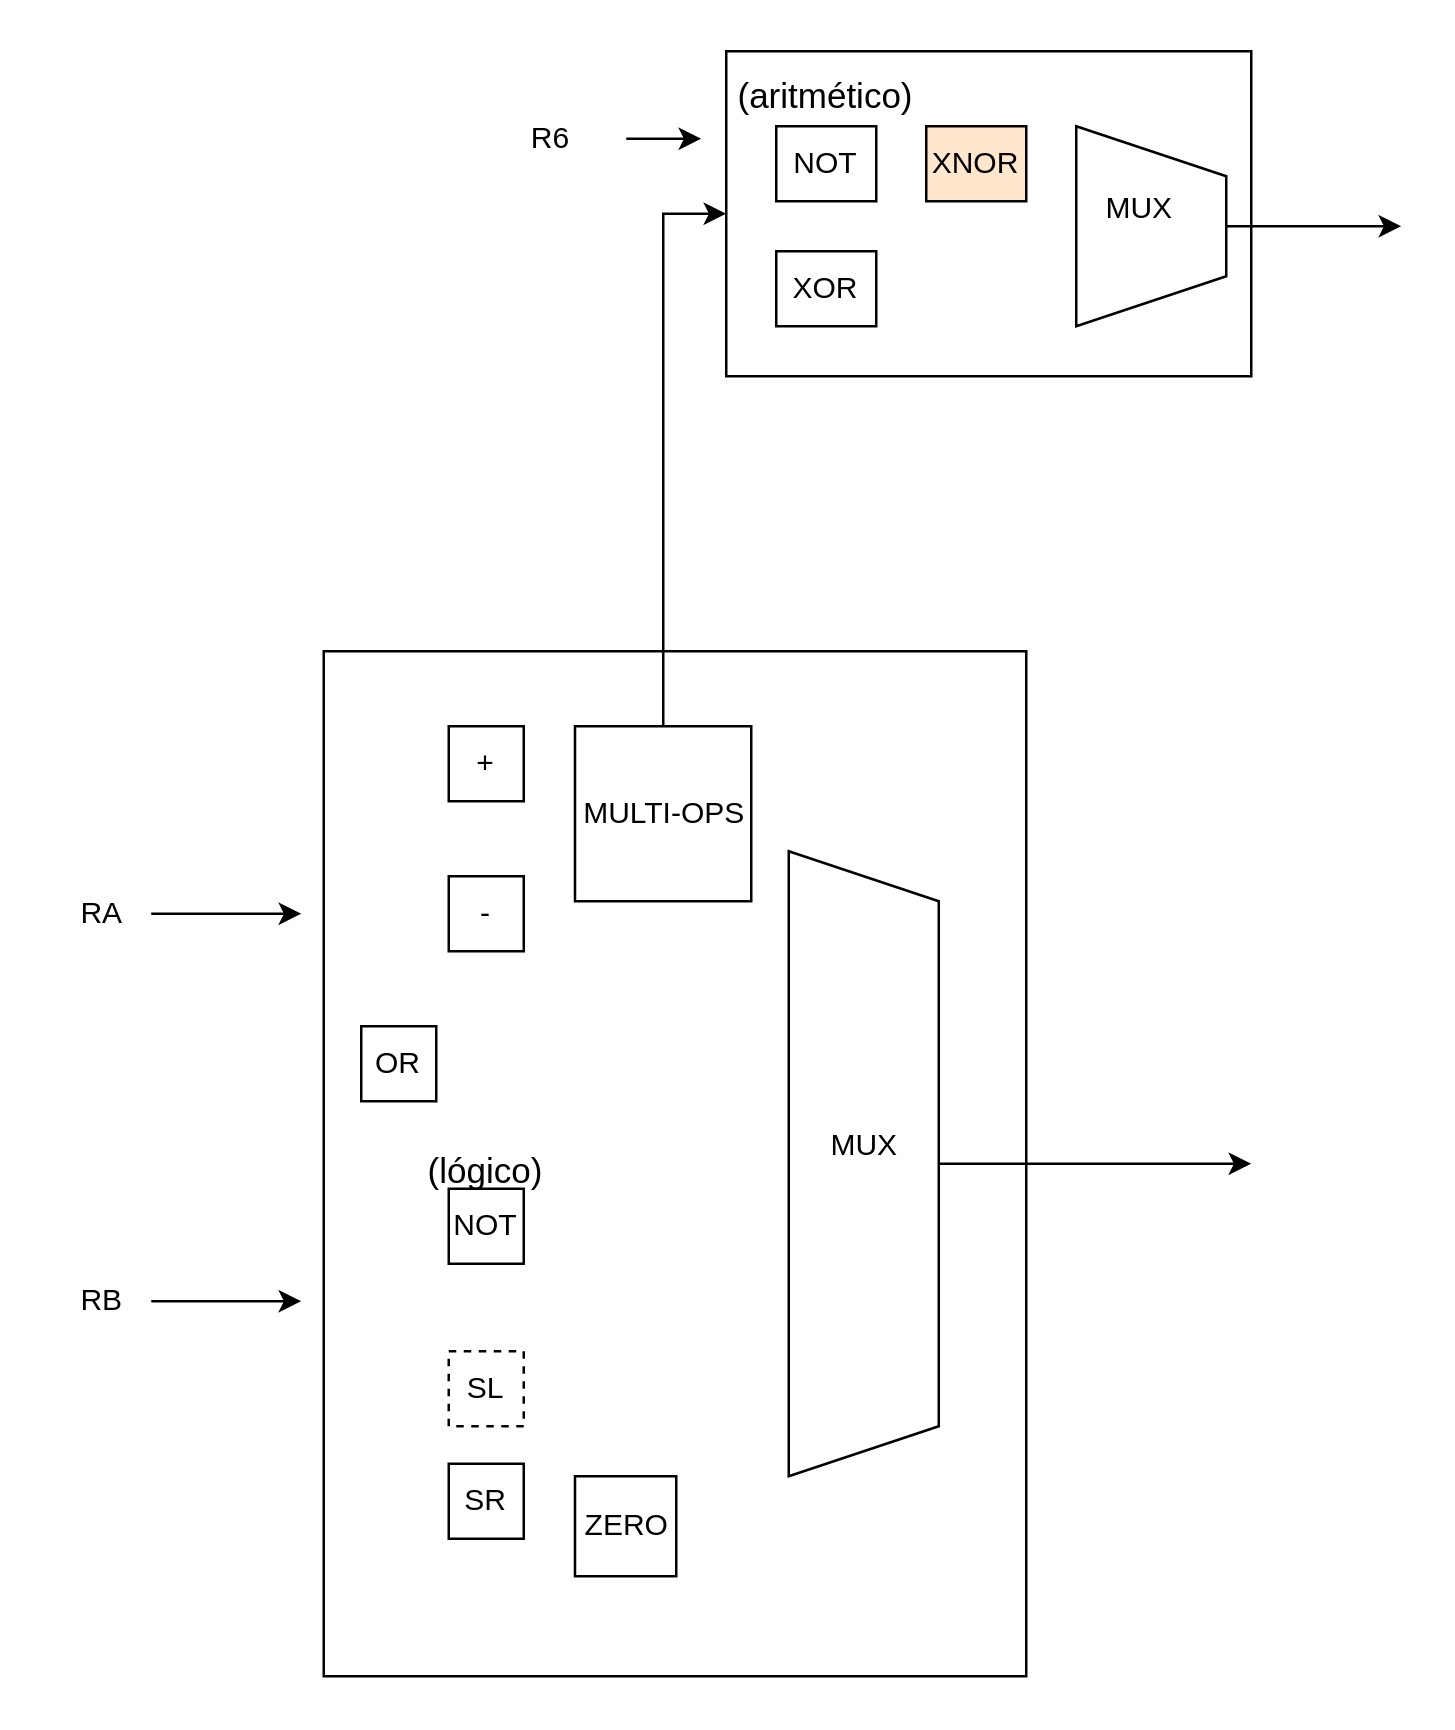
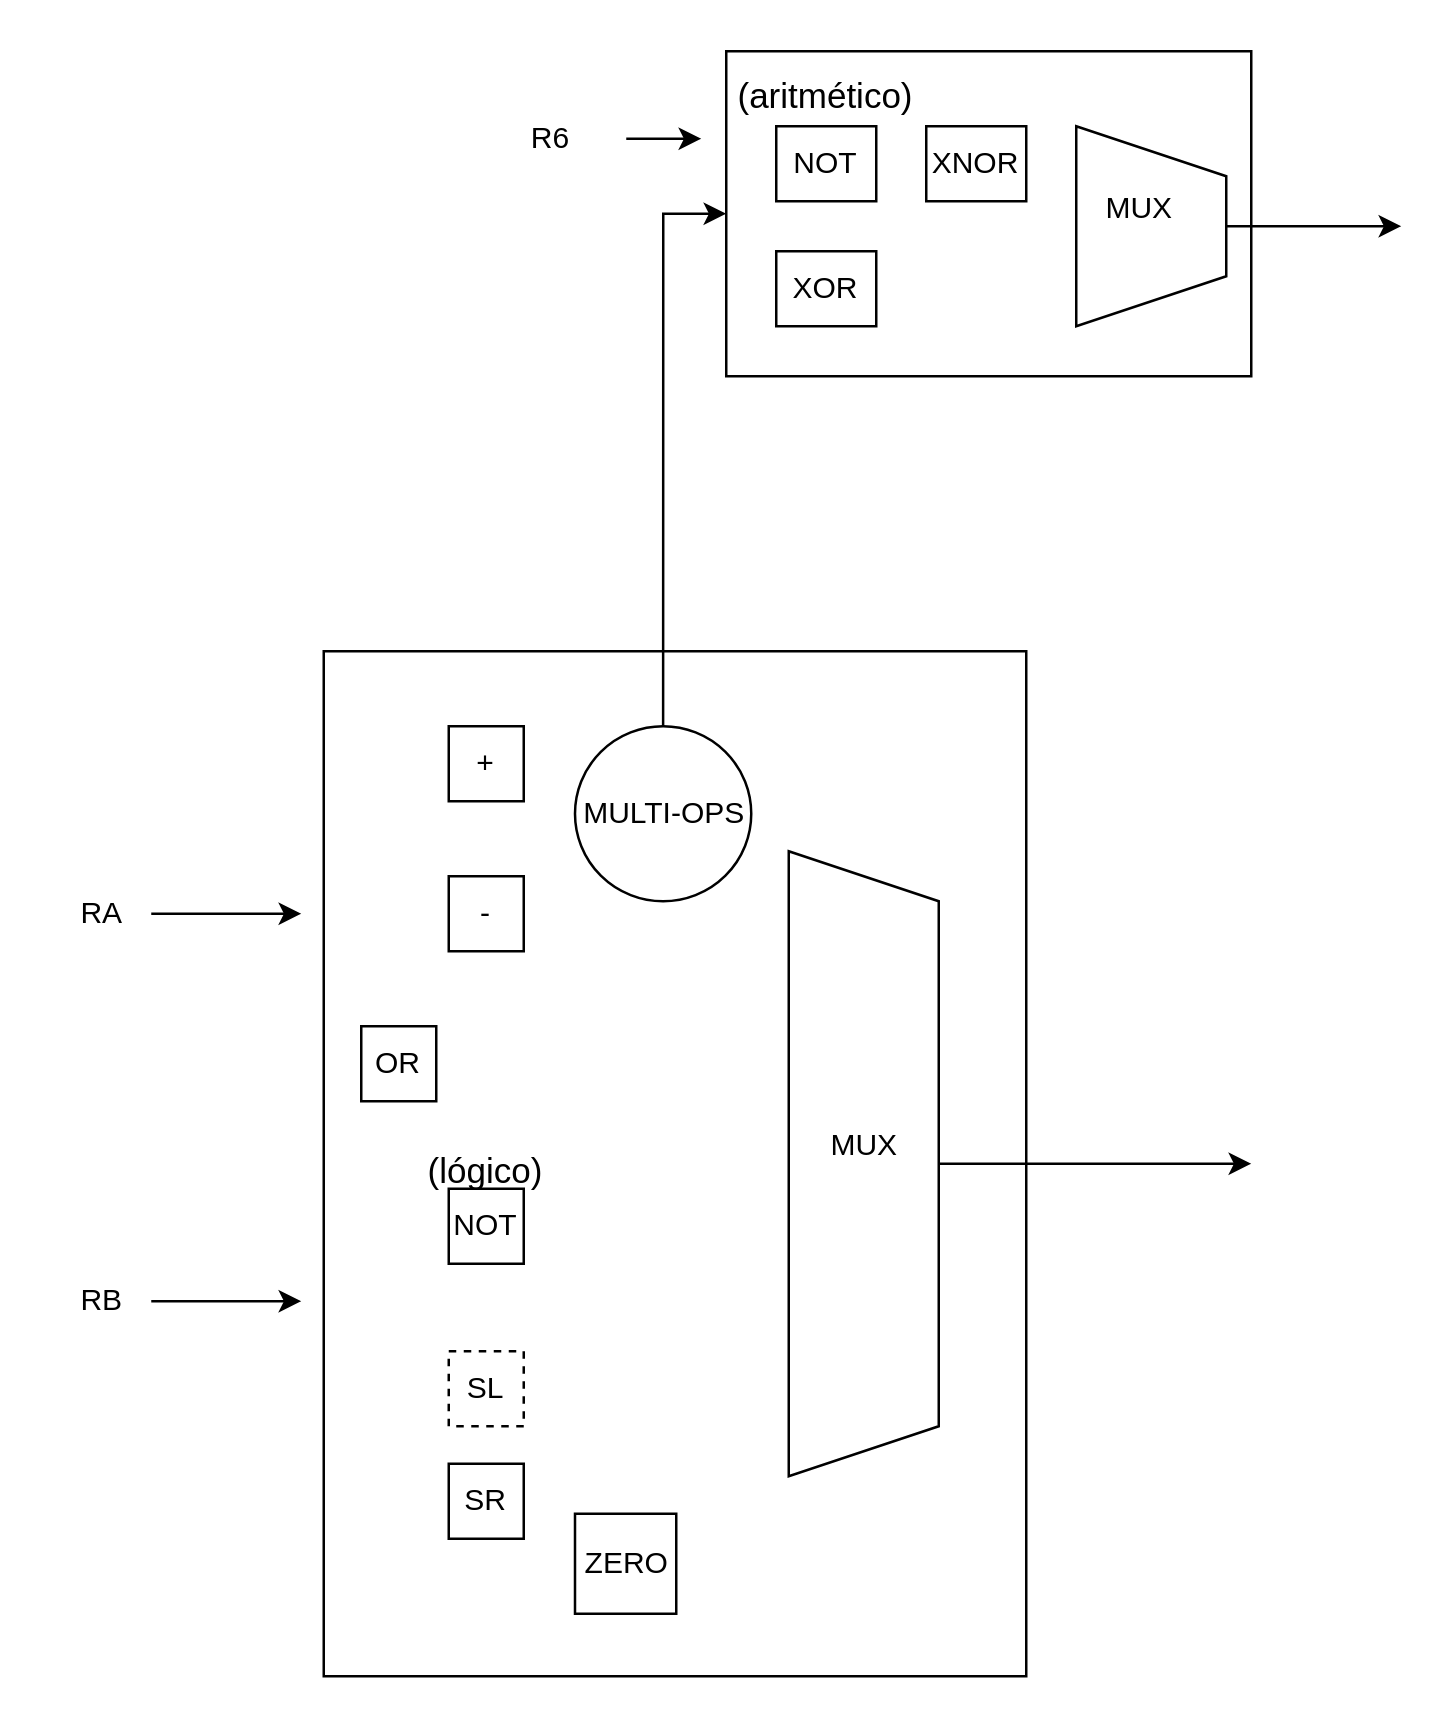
(976, 164) -> (976, 164)
(663, 814) -> (663, 814)
(626, 1526) -> (626, 1564)
